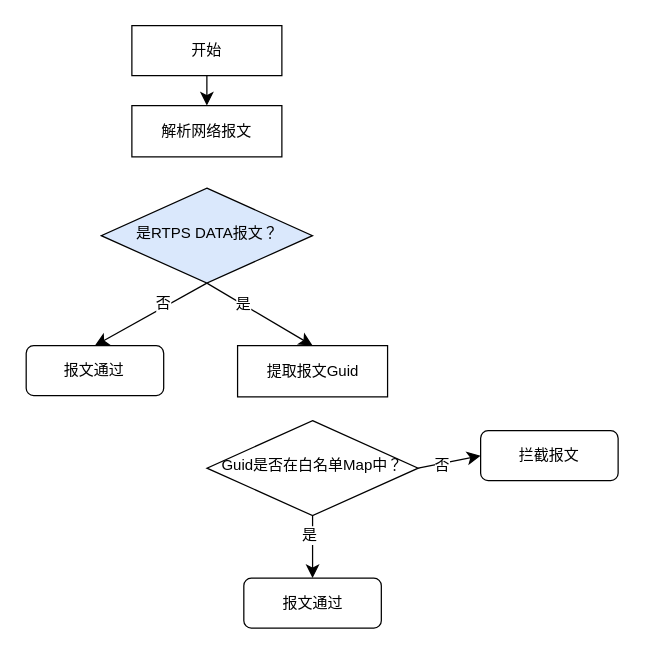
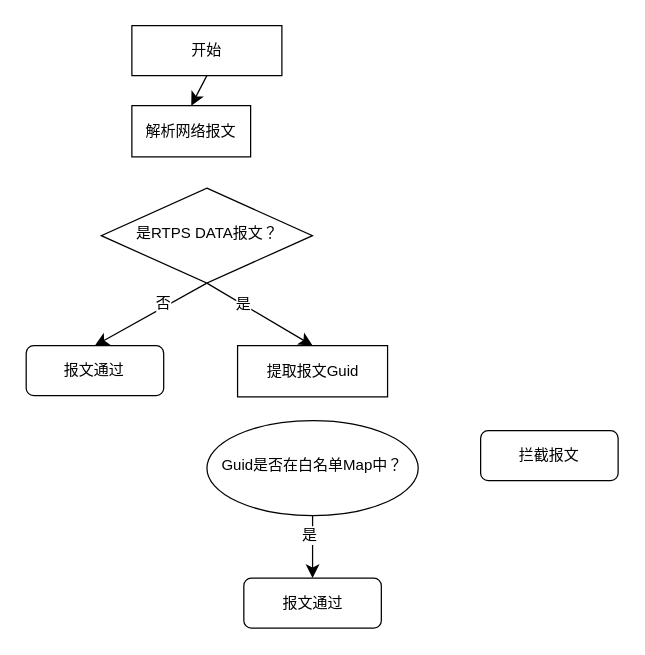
(207, 131) -> (191, 131)
(207, 236) -> (207, 236)
(446, 463) -> none
(313, 468) -> (313, 468)
